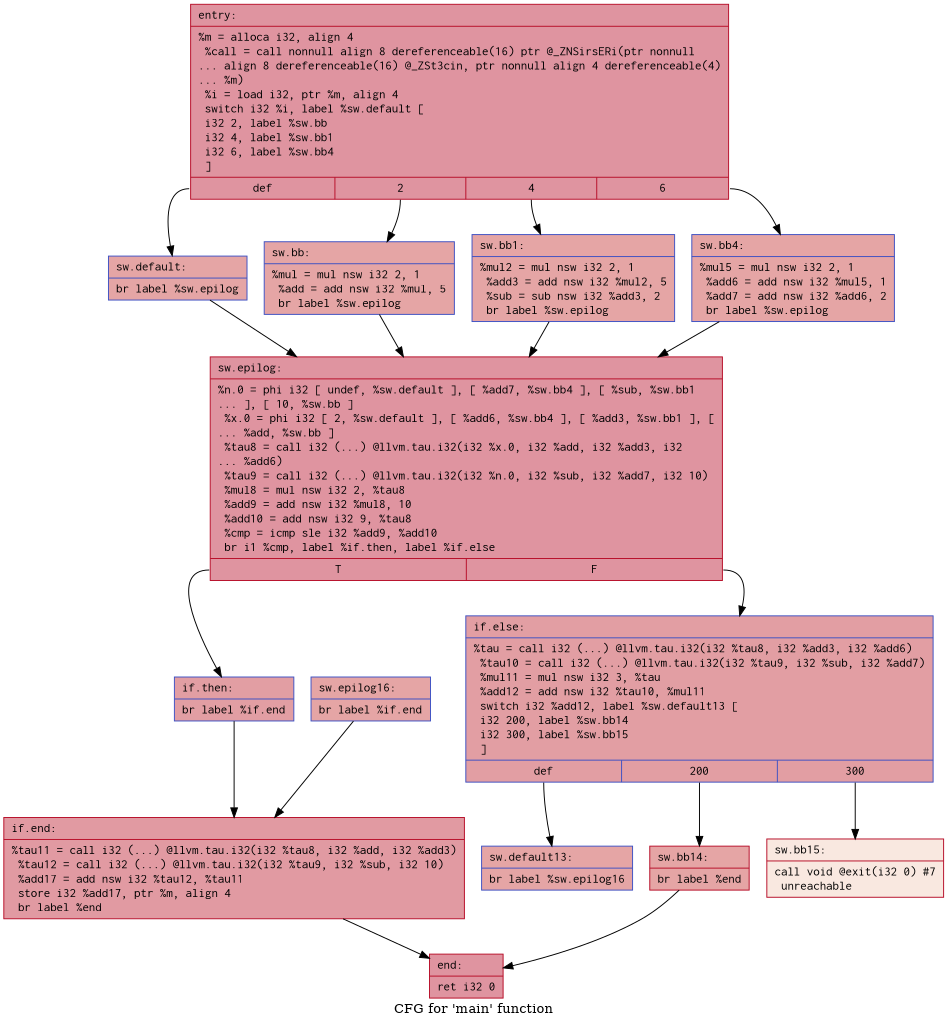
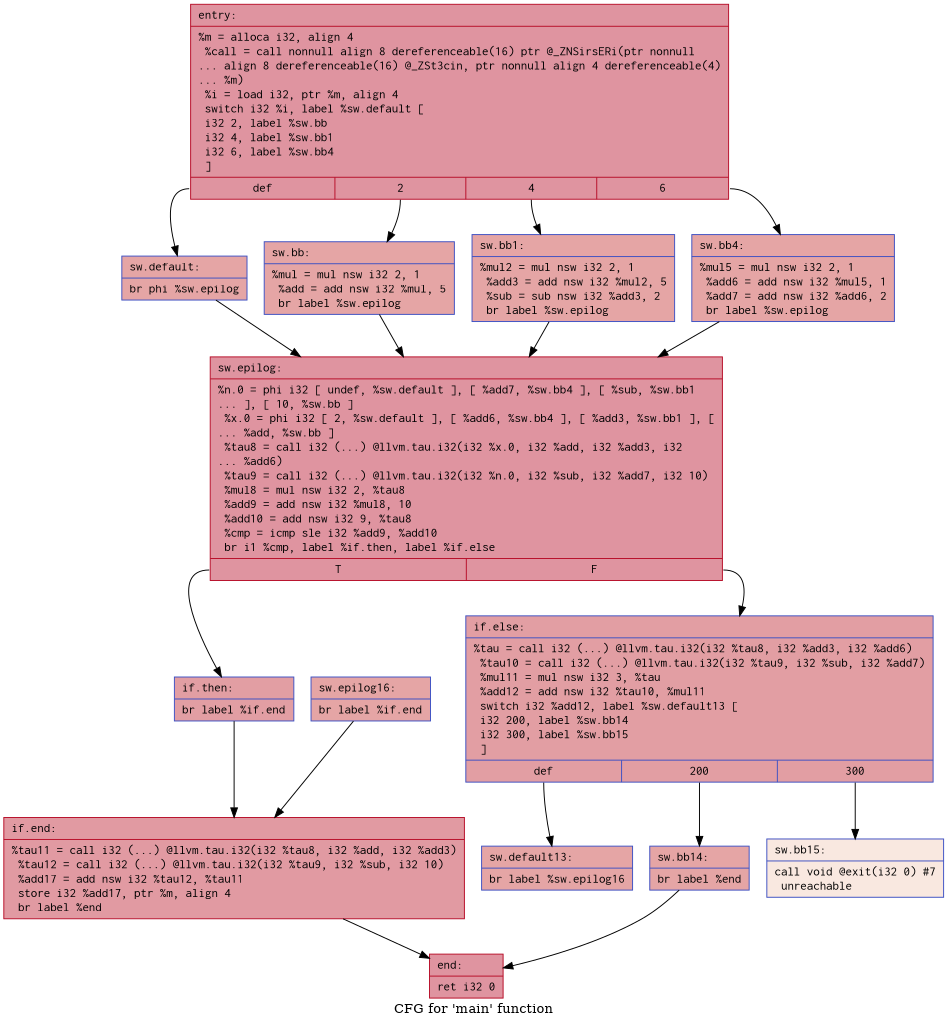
(178, 289) -> (184, 289)
(699, 868) -> (699, 868)
(855, 868) -> (855, 868)
